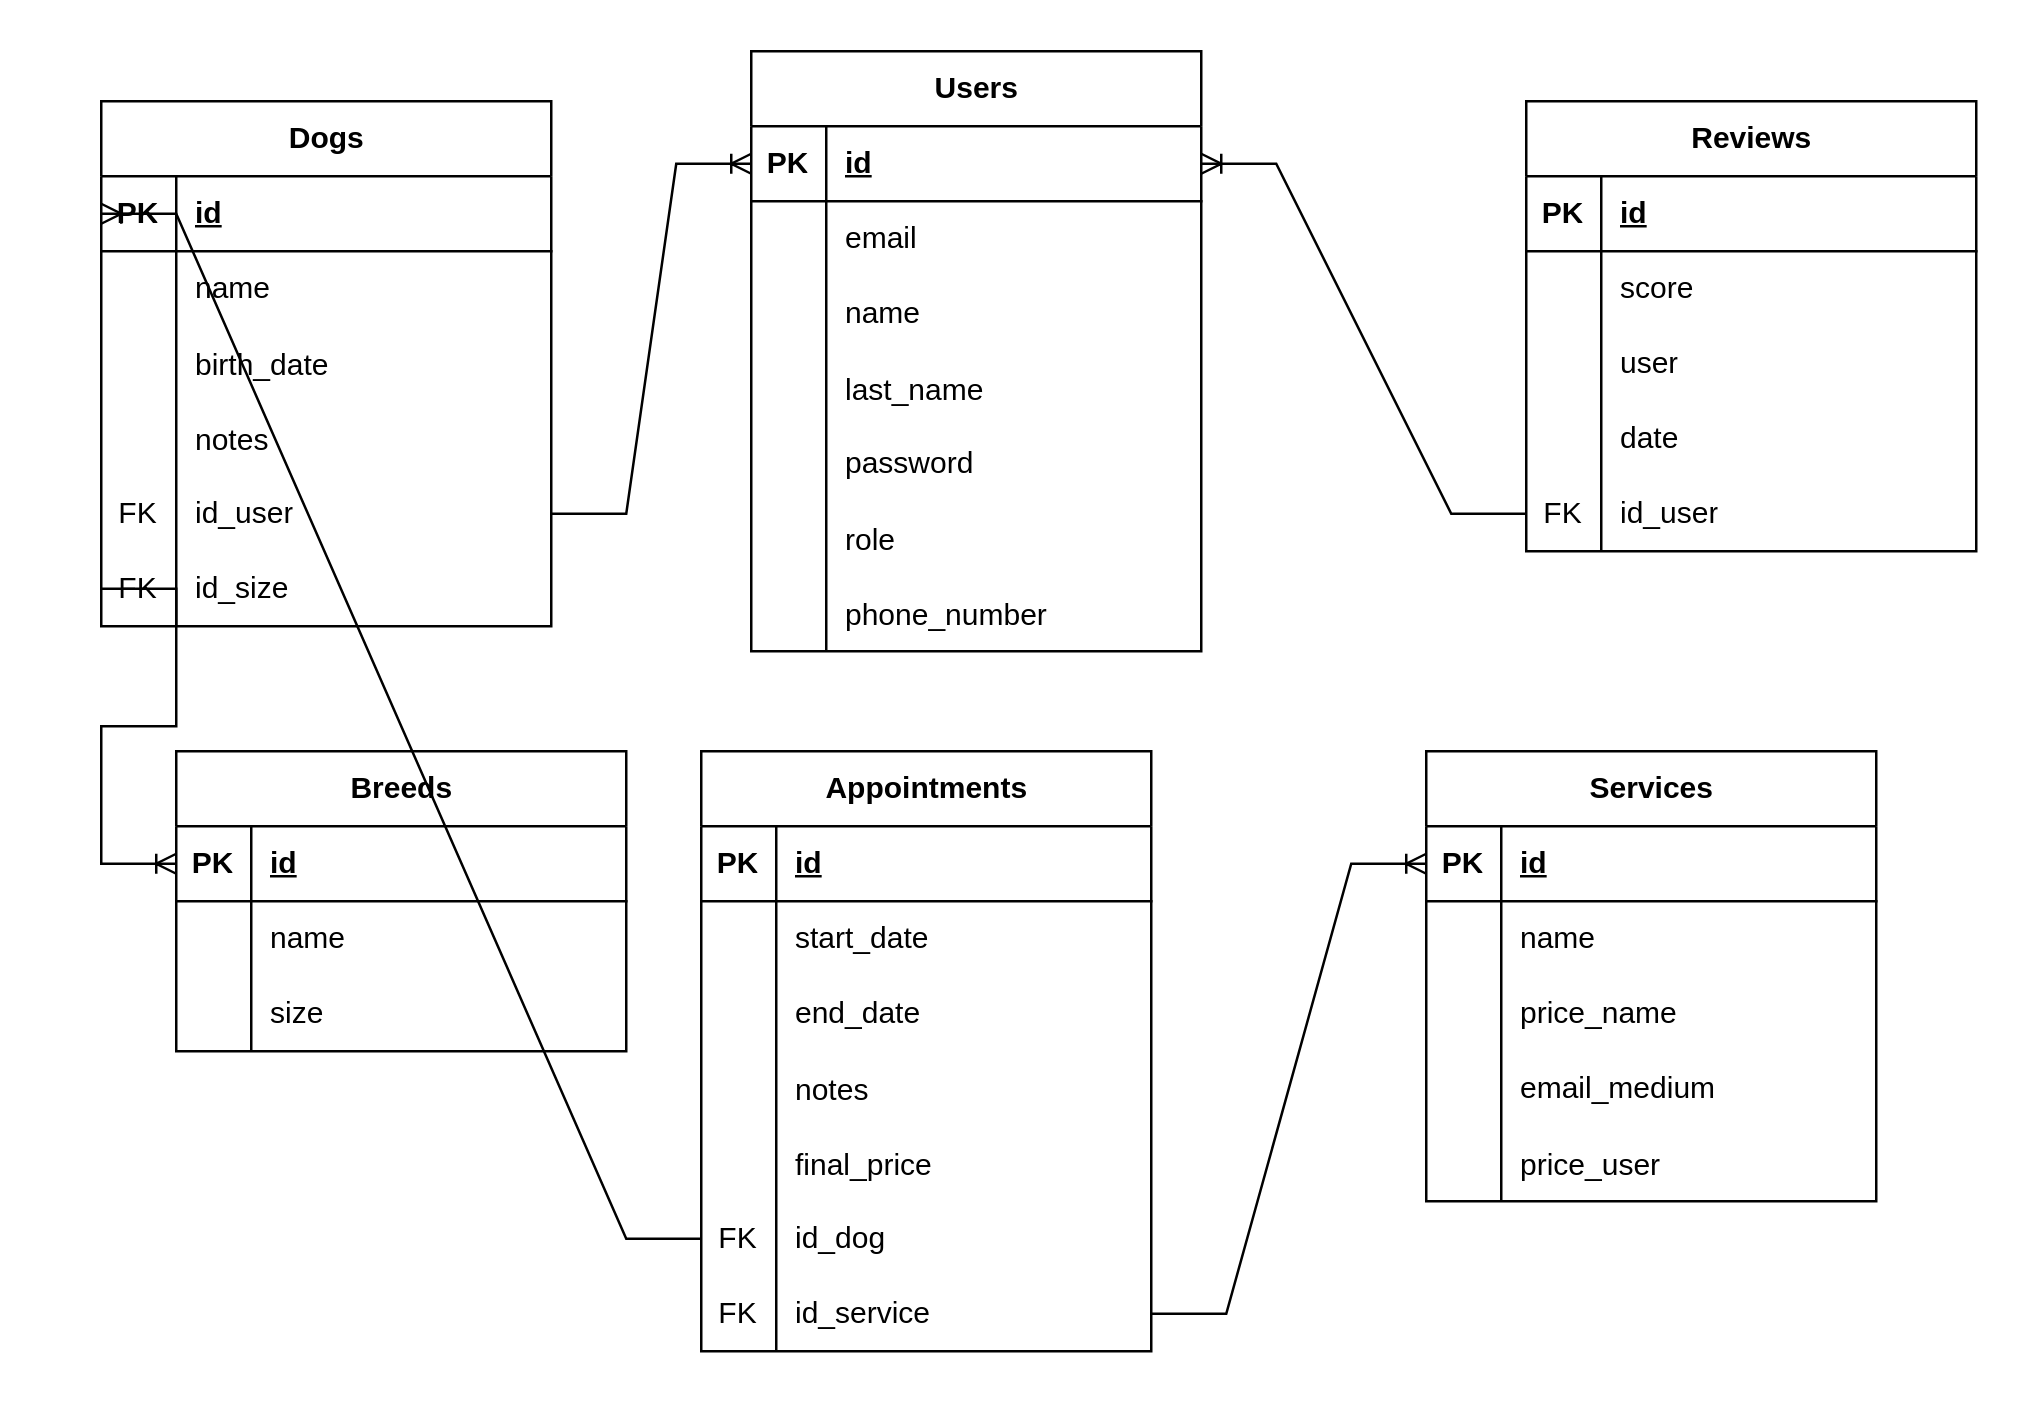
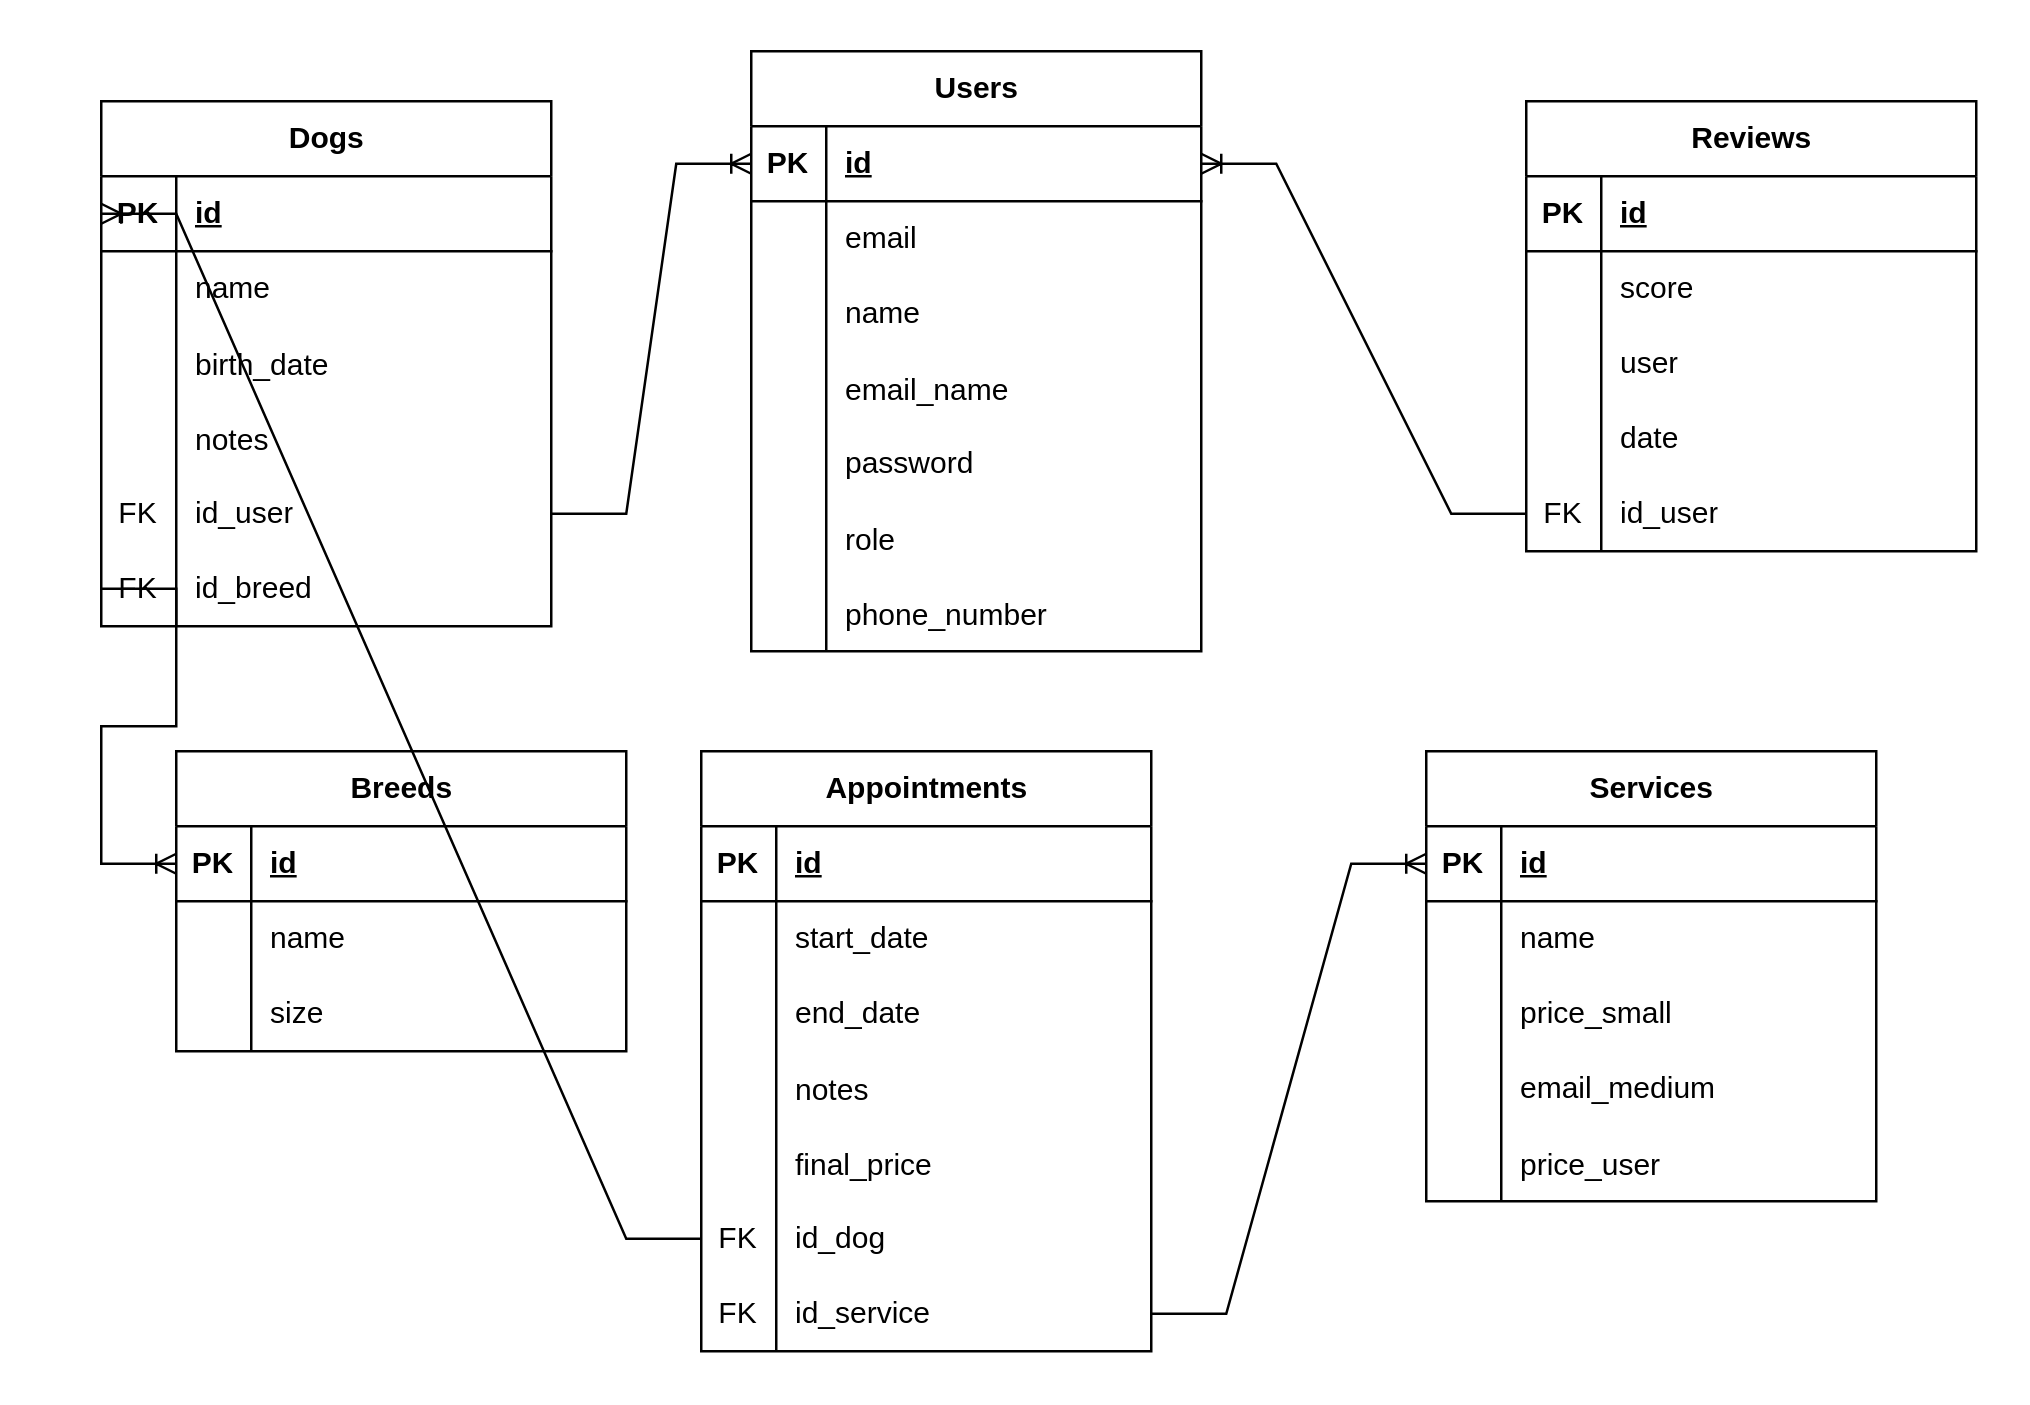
(917, 390) -> (921, 390)
(247, 589) -> (260, 589)
(1601, 1014) -> (1602, 1014)
